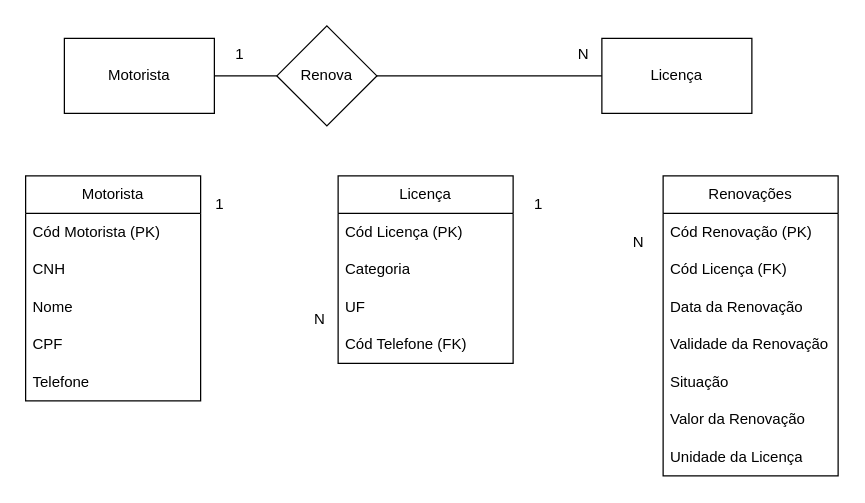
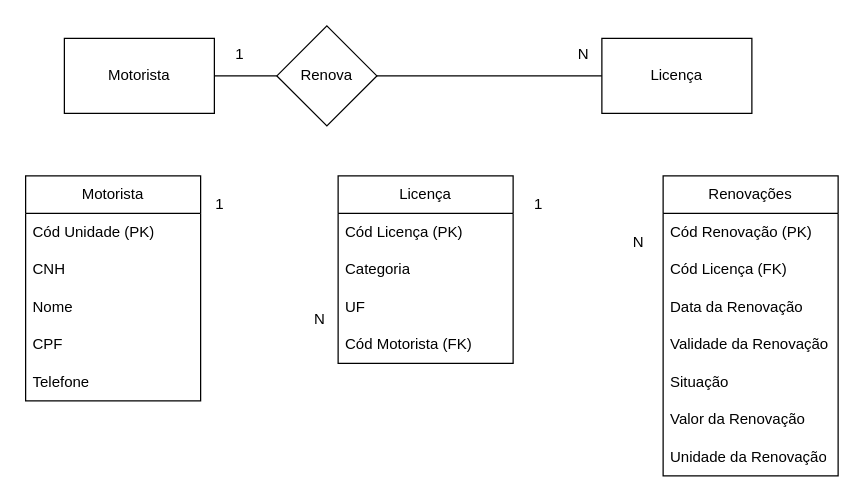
(103, 232) -> (94, 232)
(411, 344) -> (415, 344)
(738, 457) -> (749, 457)
